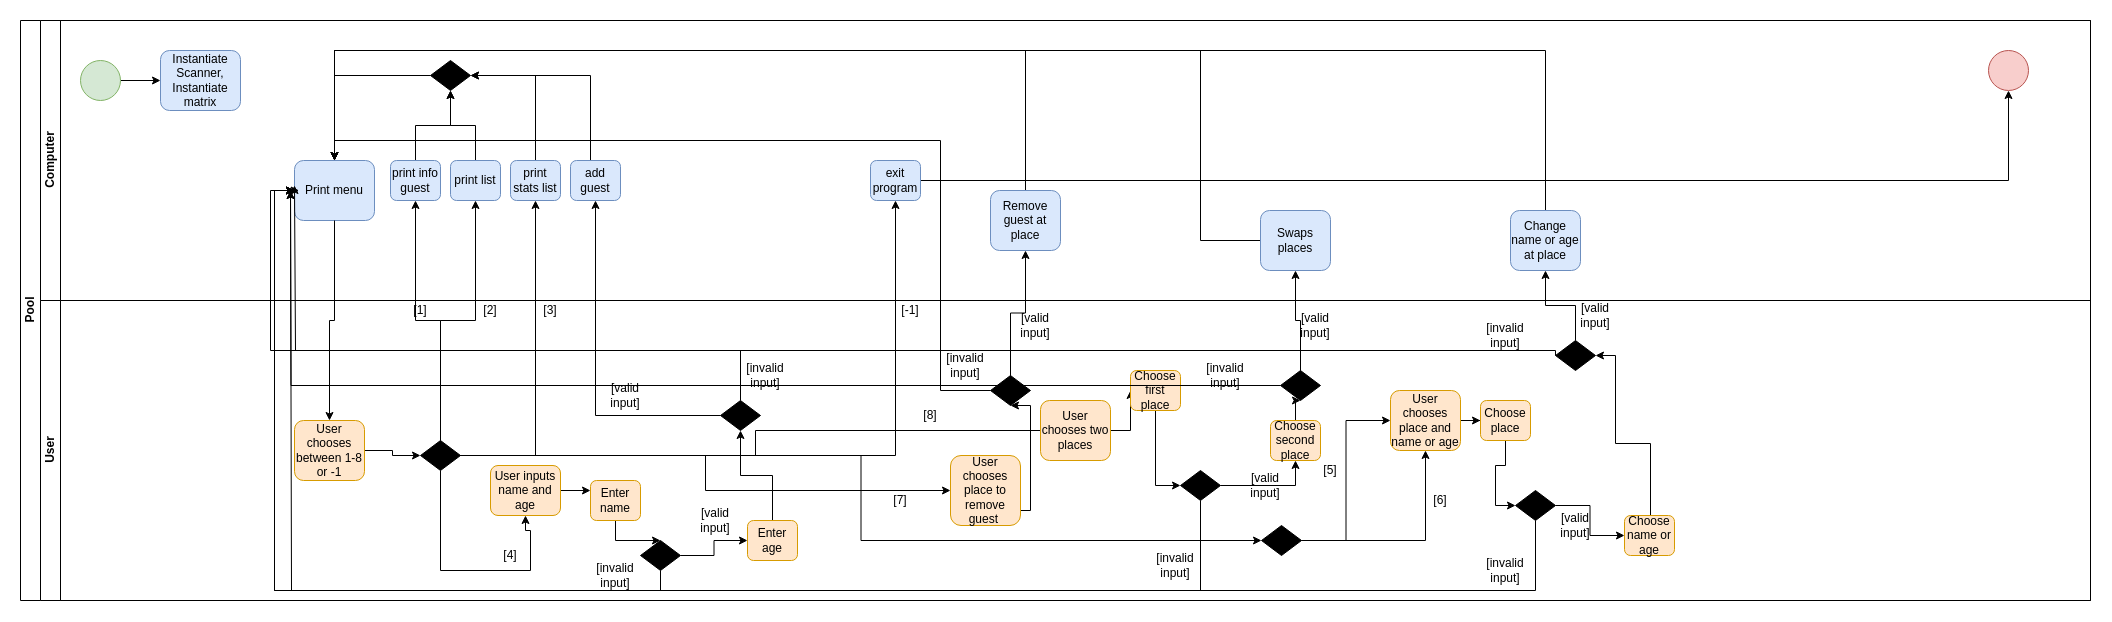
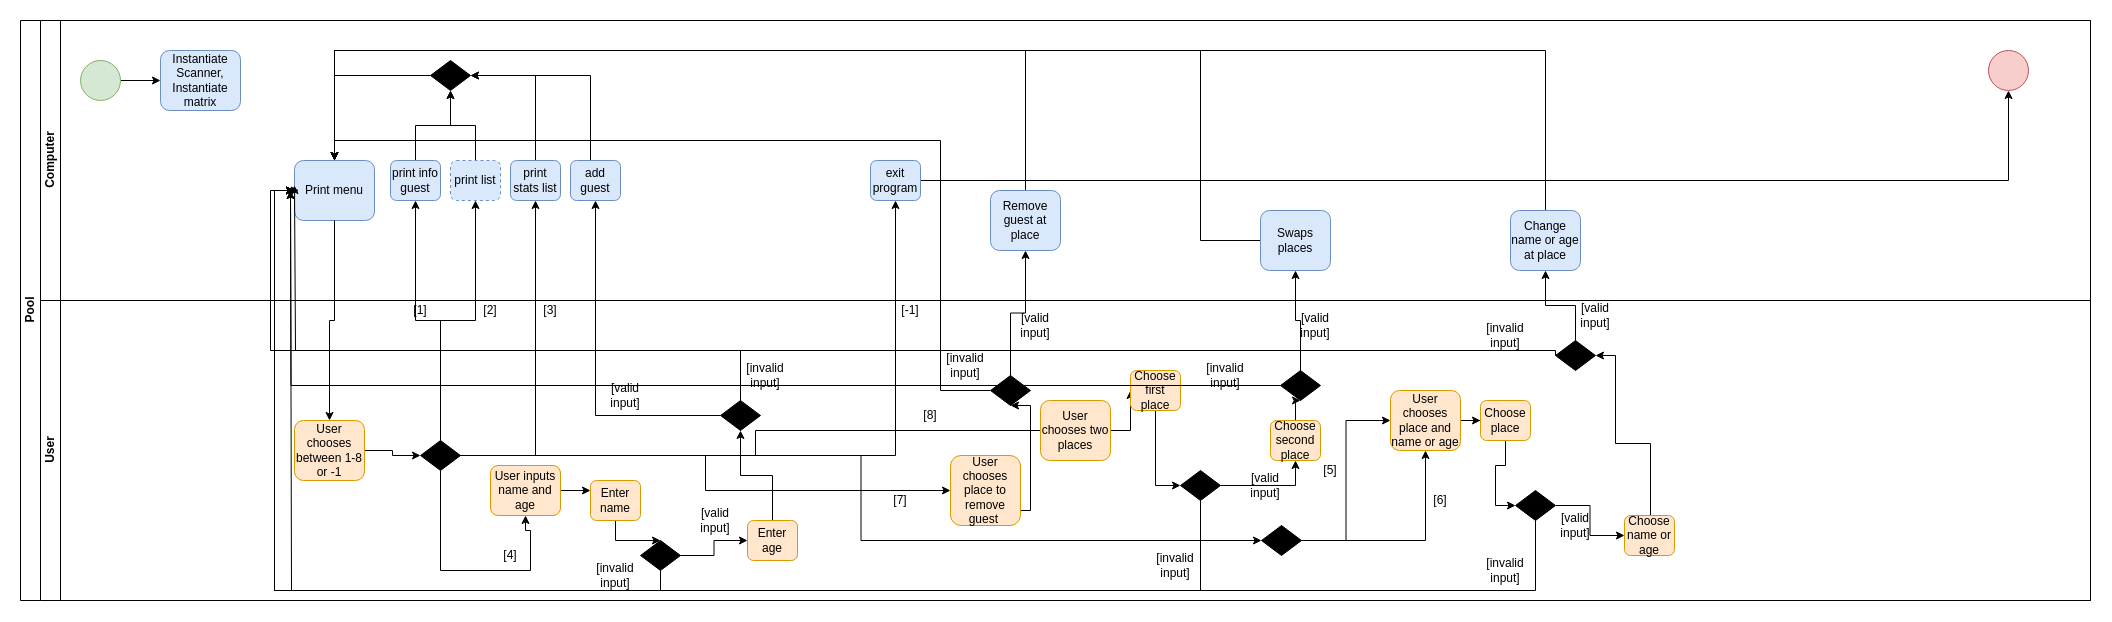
(476, 181) -> (476, 181)
